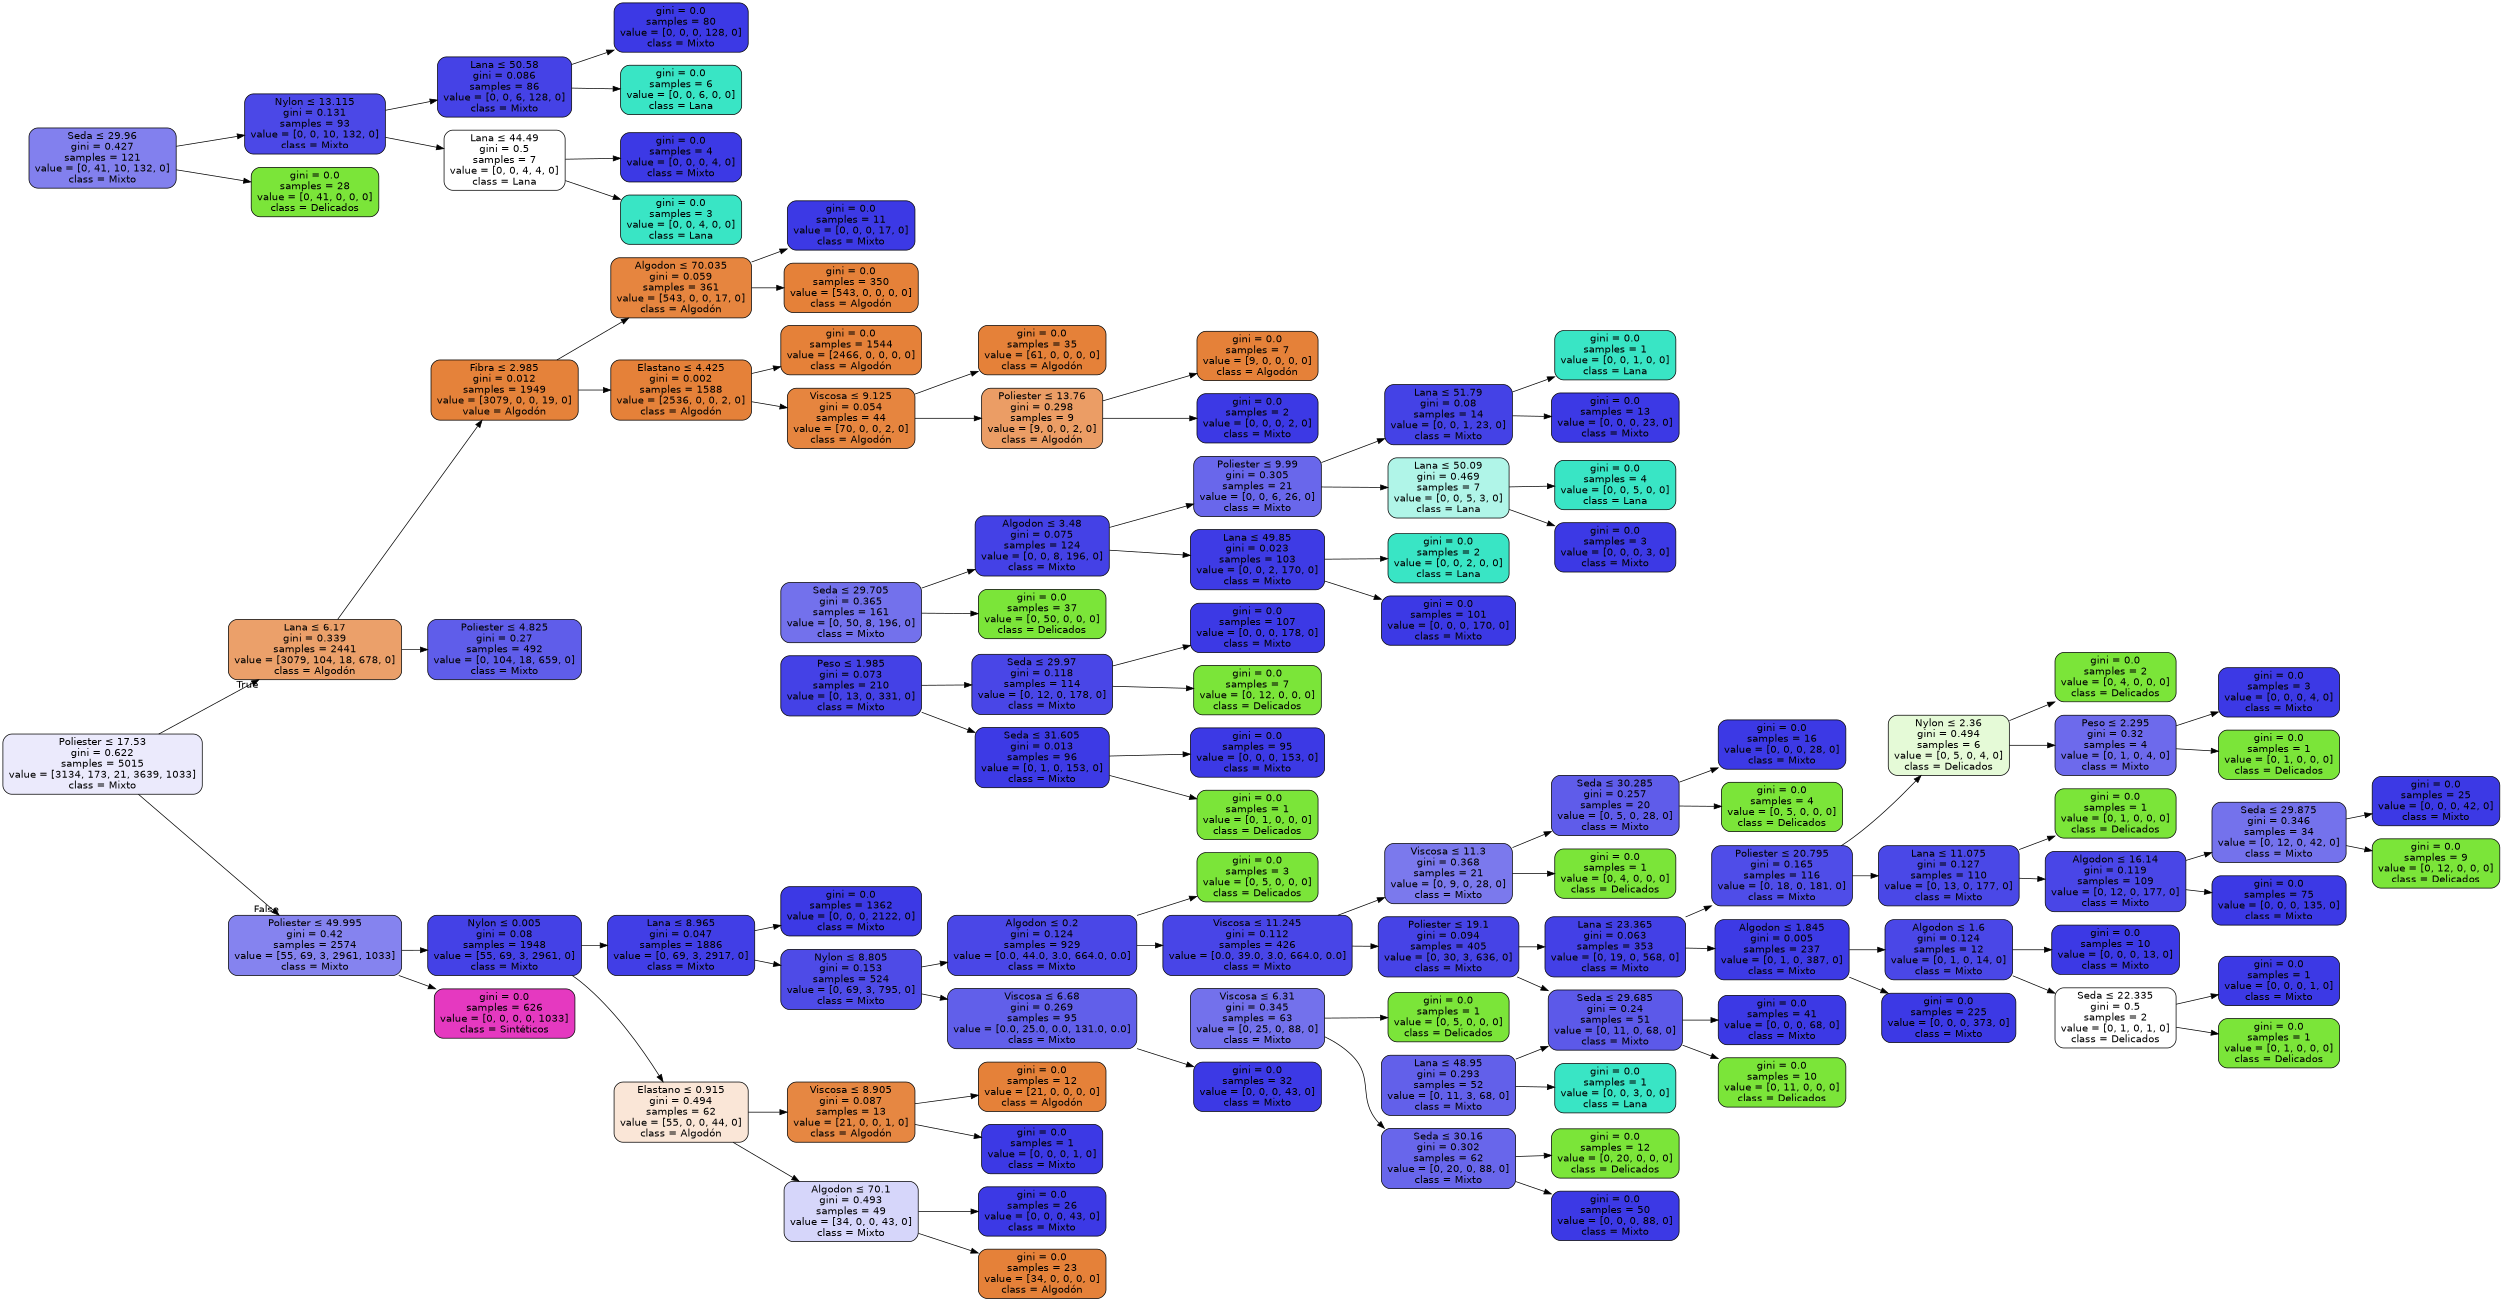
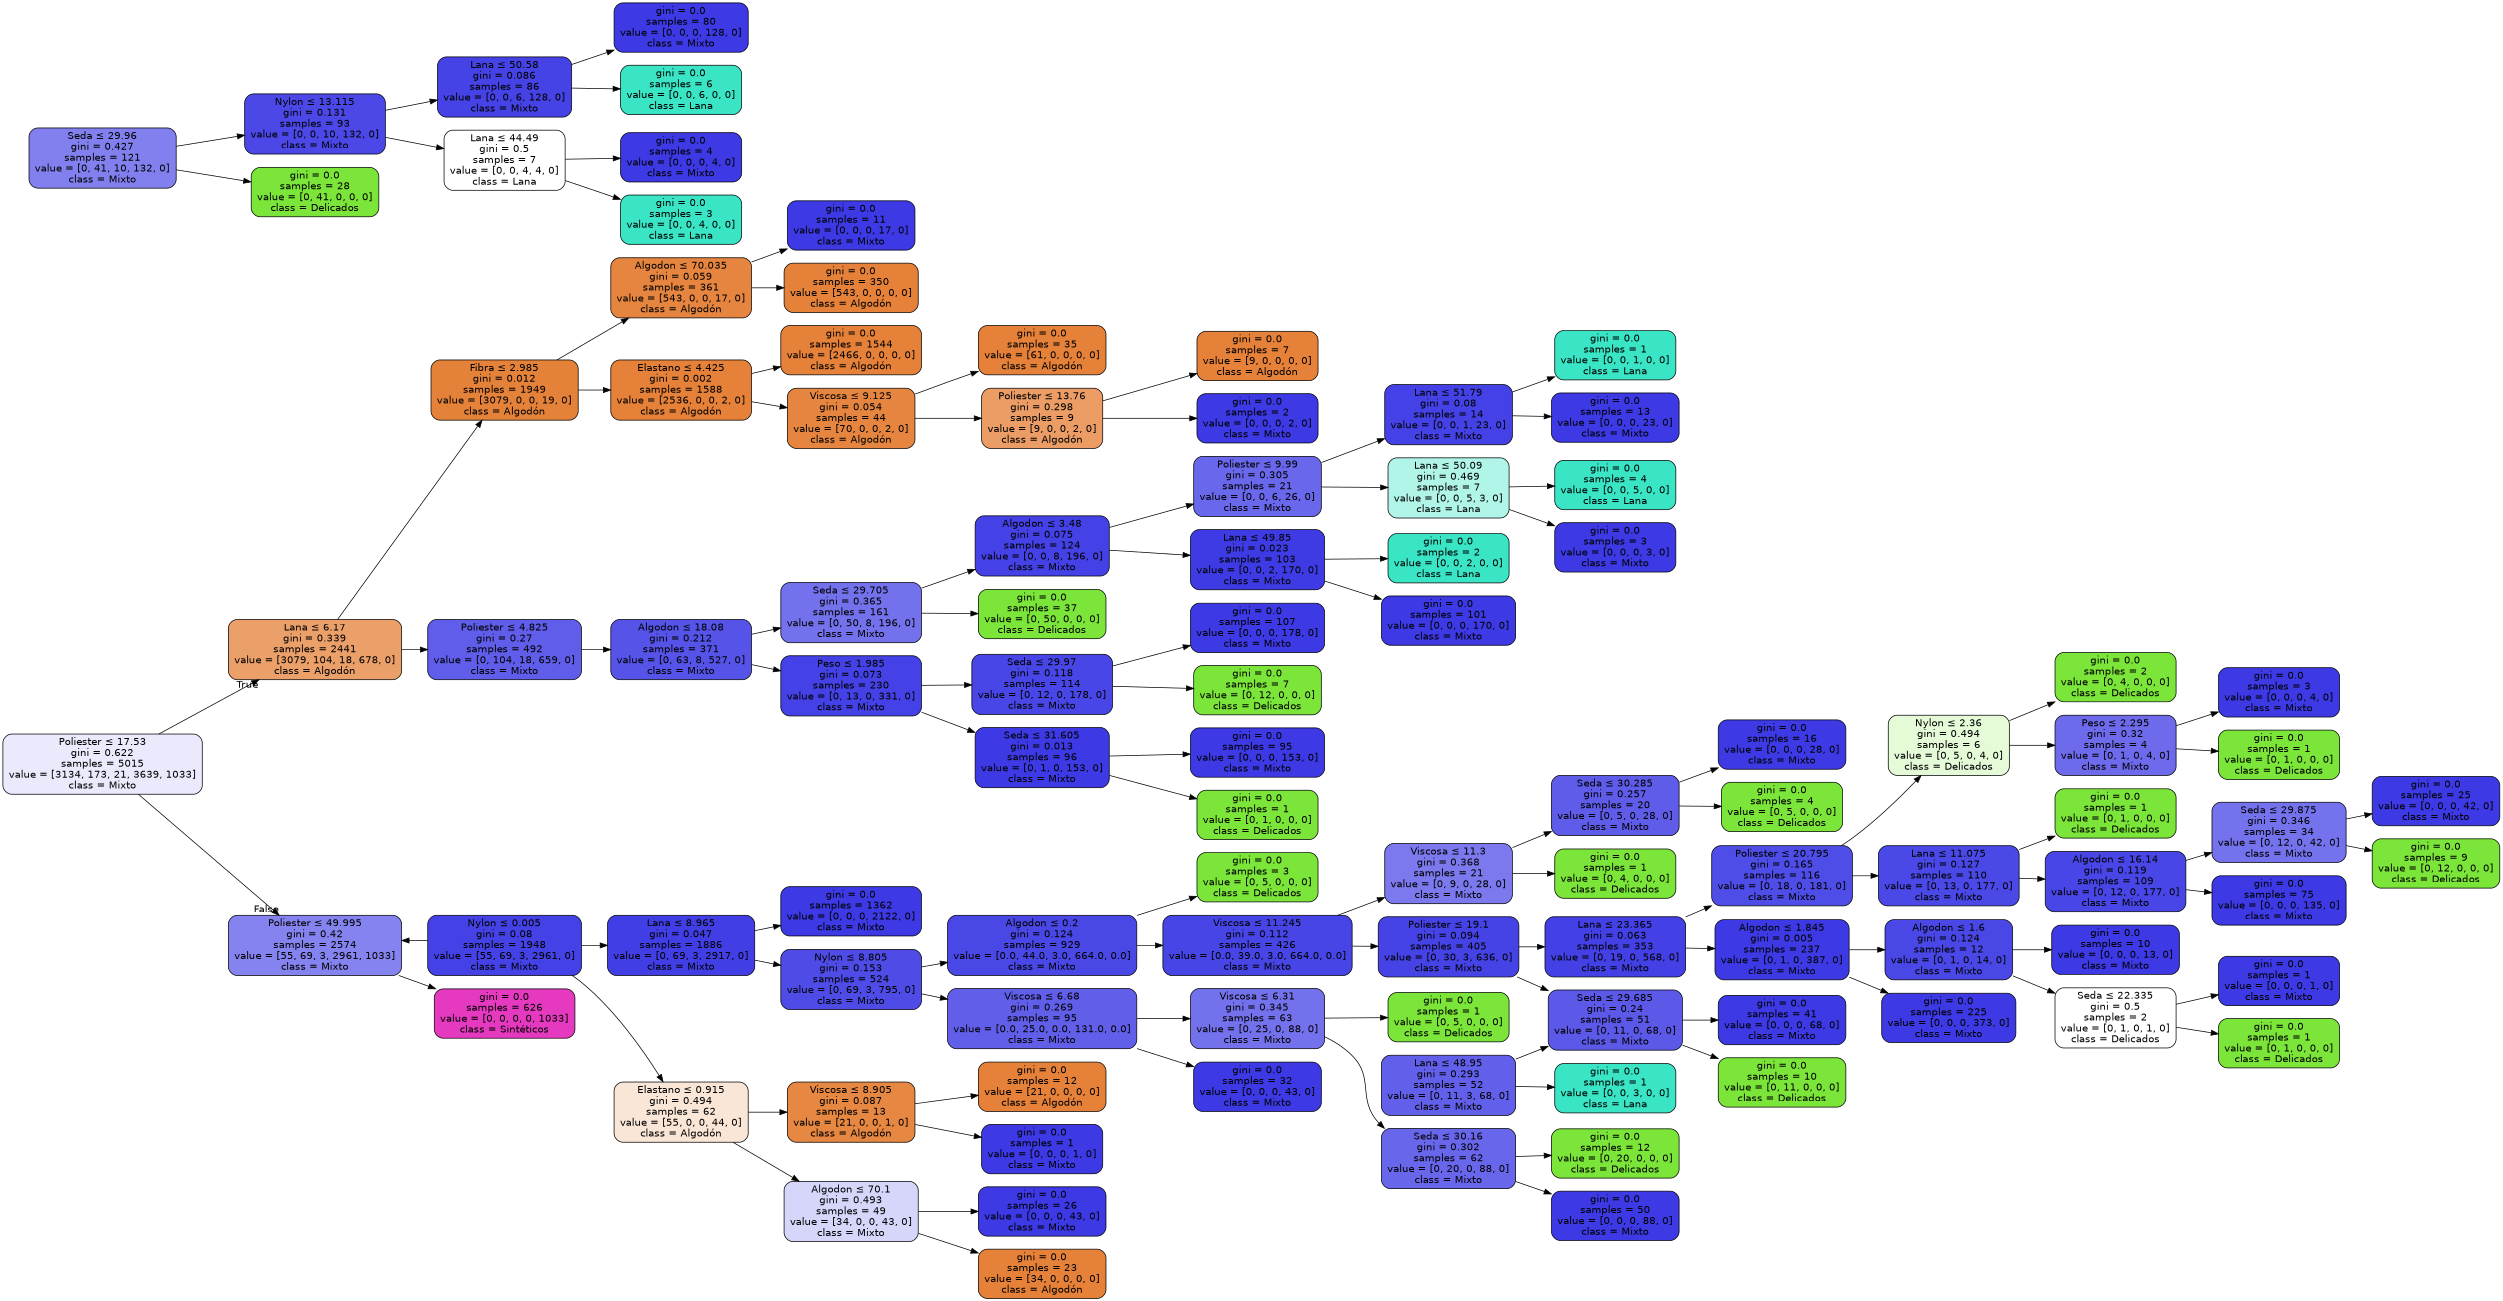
(505, 411) -> (505, 411)
none -> (681, 650)
(851, 685) -> (851, 685)
(411, 950) -> (418, 941)
none -> (1160, 1019)
